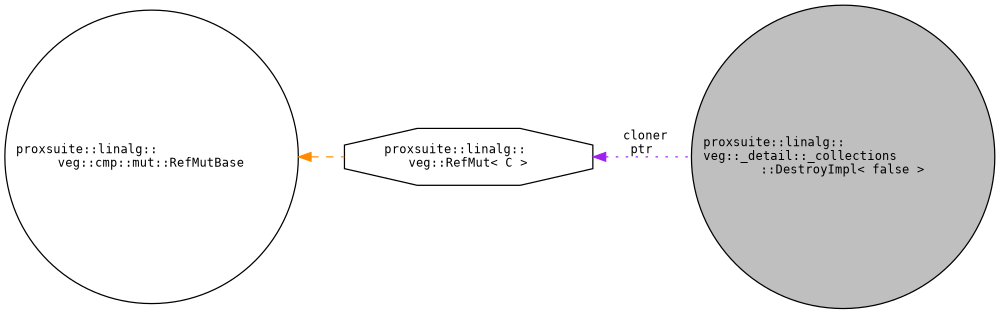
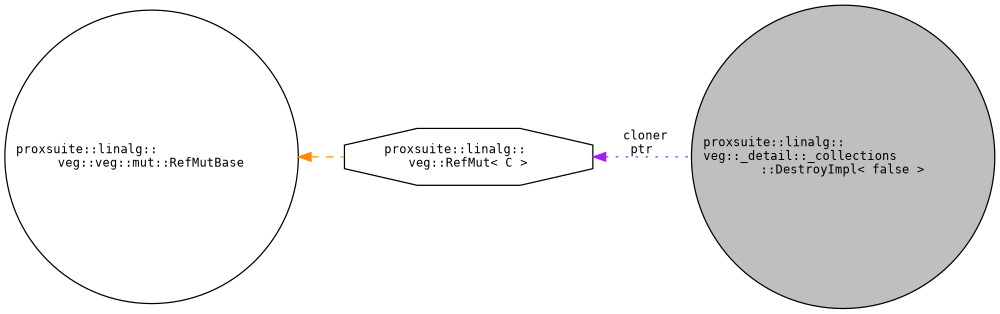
(152, 157) -> (152, 157)
